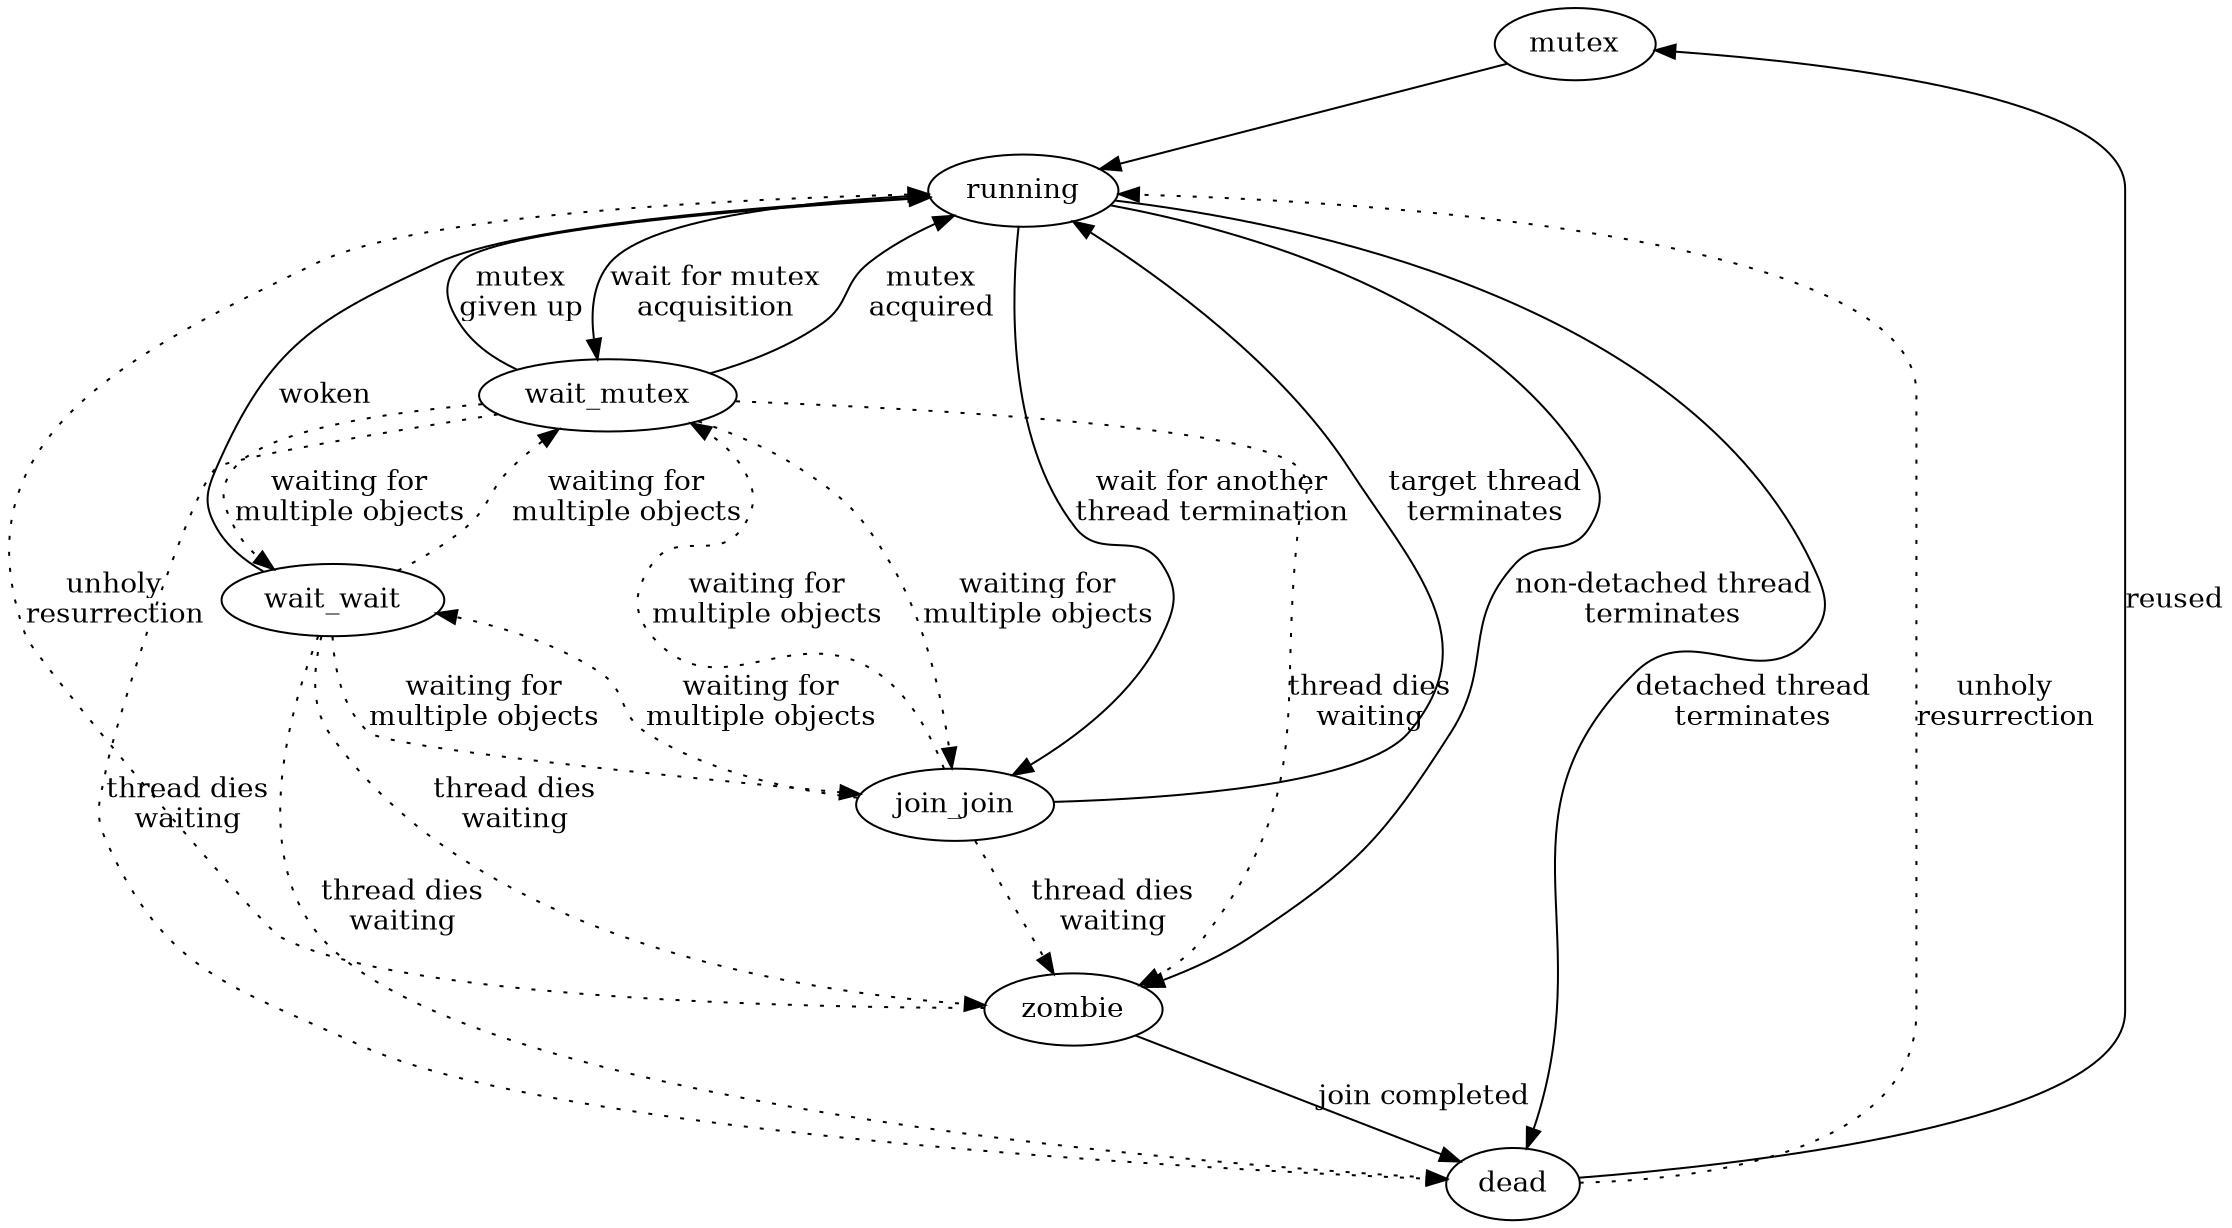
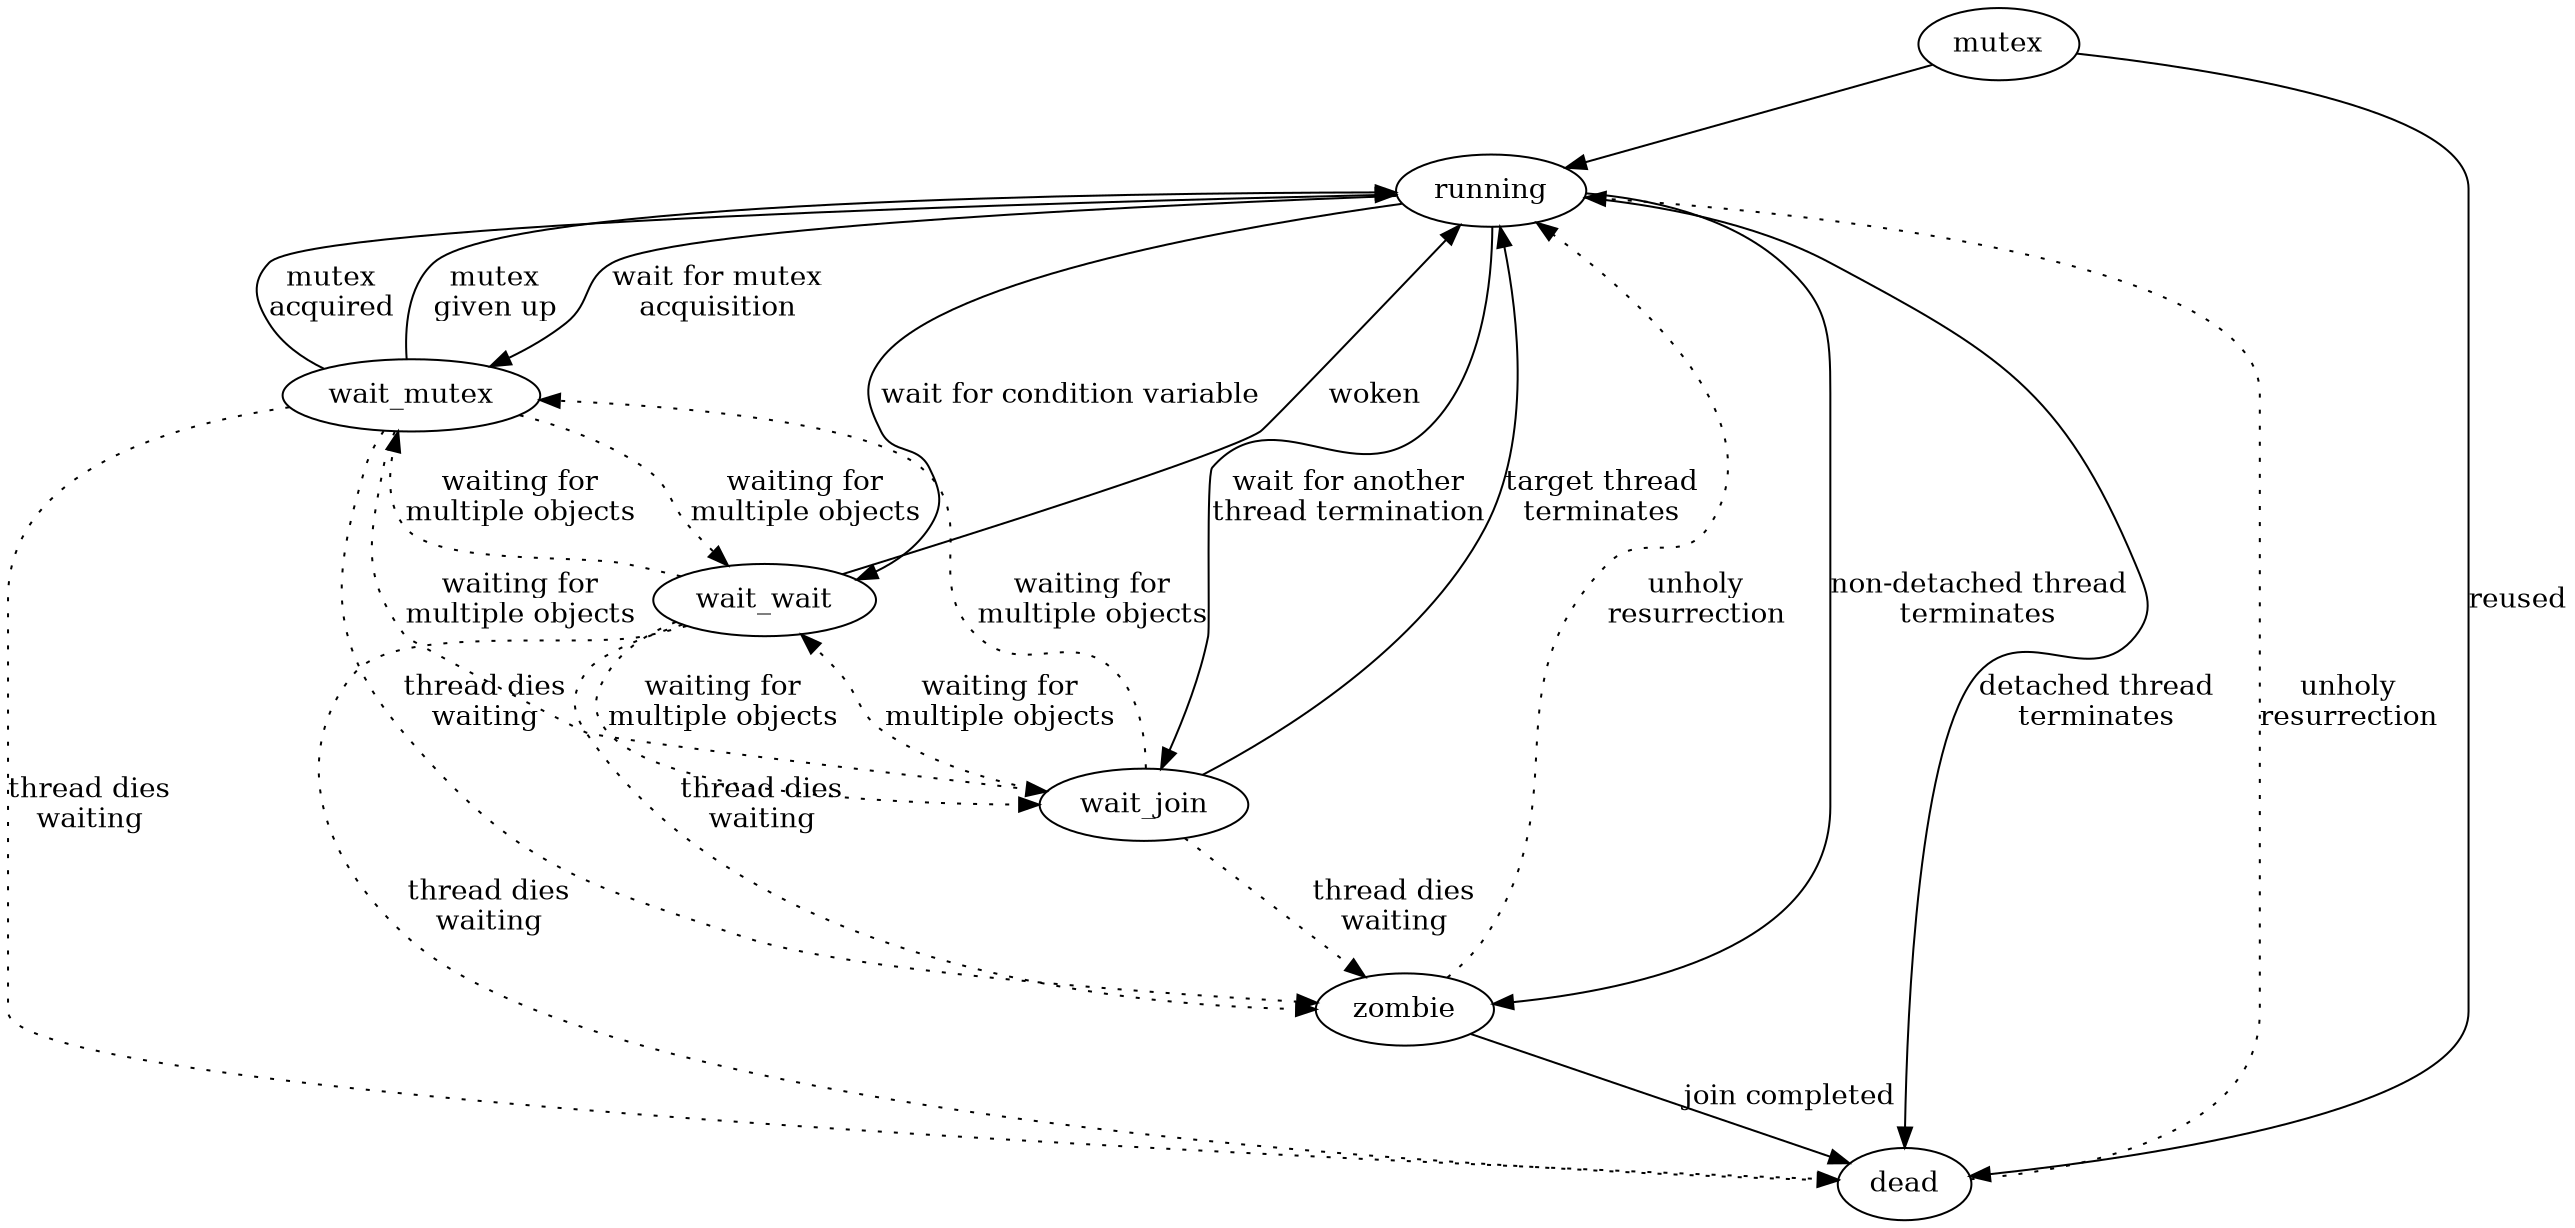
none -> (1000, 291)
(2125, 652) -> (2469, 647)
(955, 805) -> (1144, 805)
